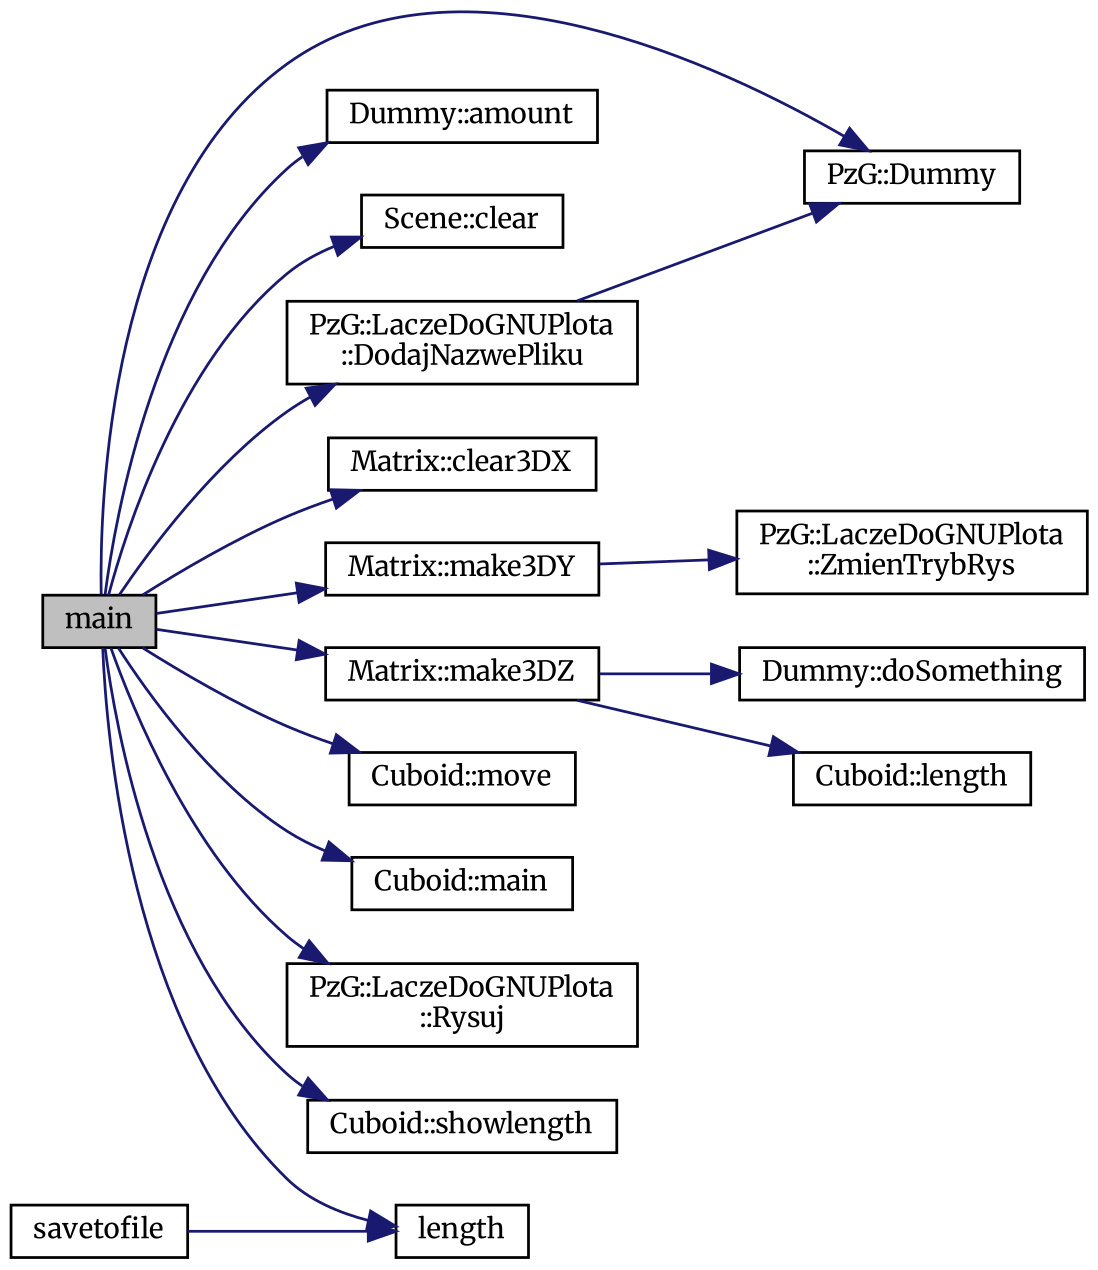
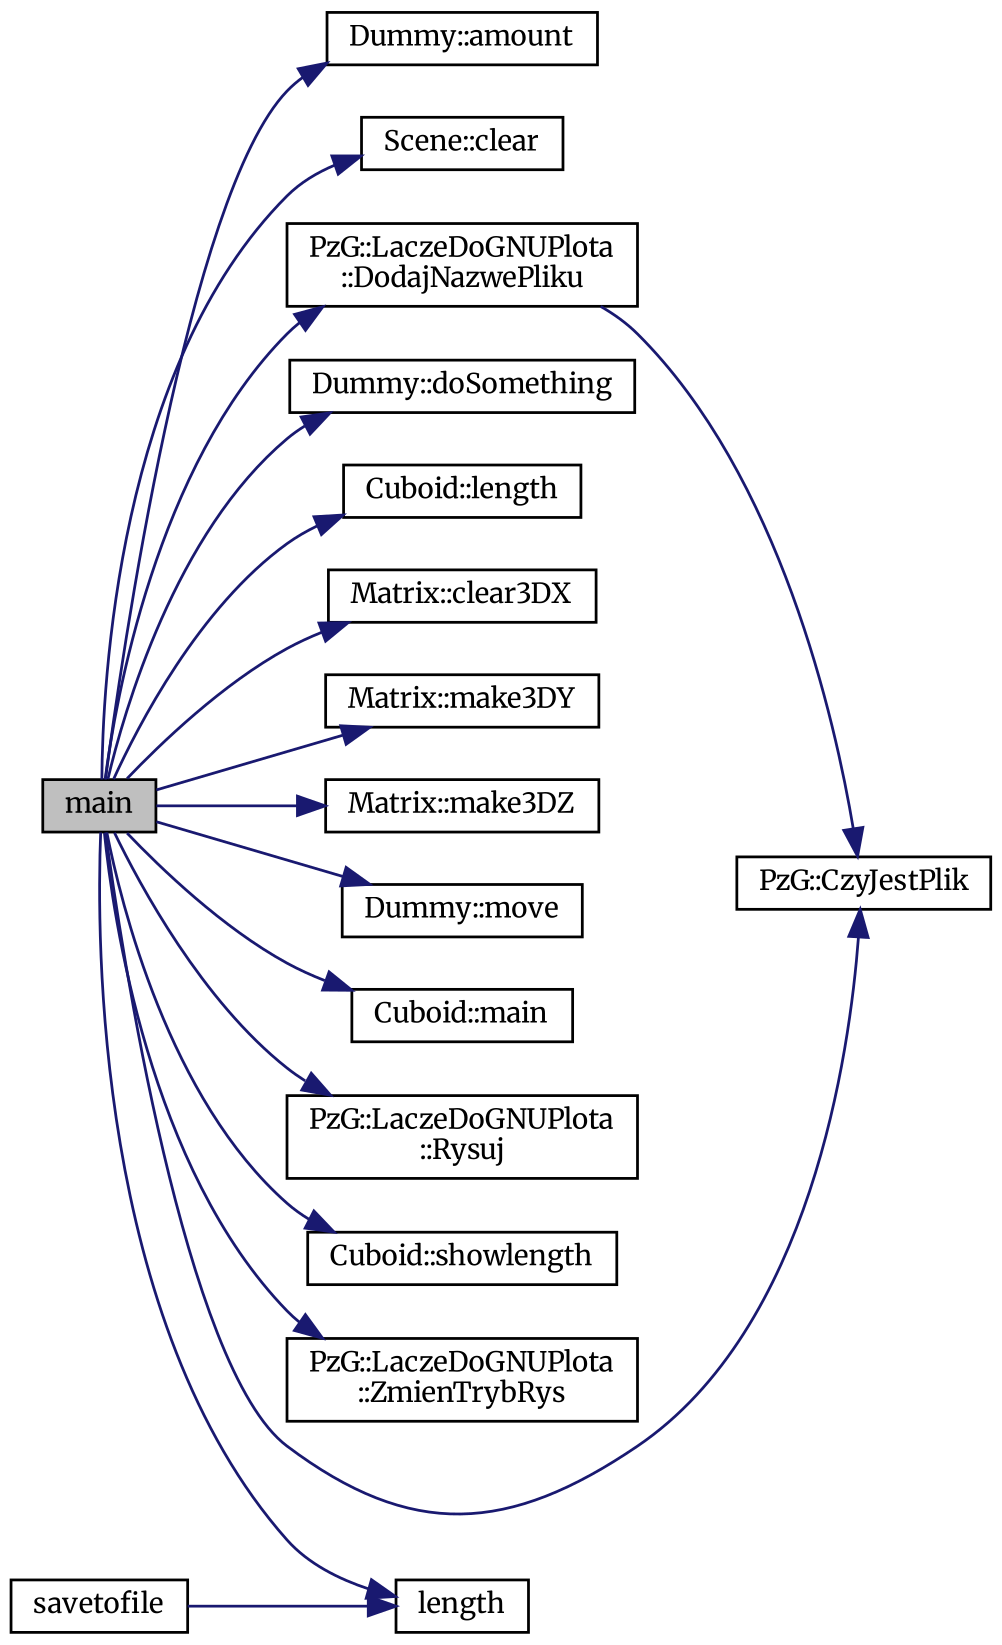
(912, 177) -> (864, 883)
(654, 562) -> (177, 1132)
(655, 674) -> (178, 586)
(674, 723) -> (197, 637)
(462, 779) -> (462, 911)
